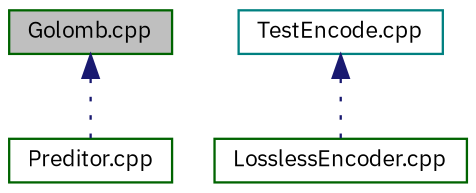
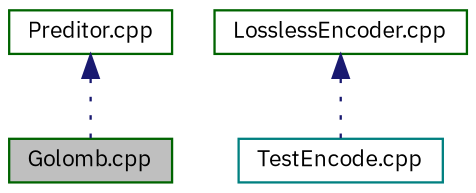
(91, 108) -> (91, 108)
(341, 108) -> (341, 108)
